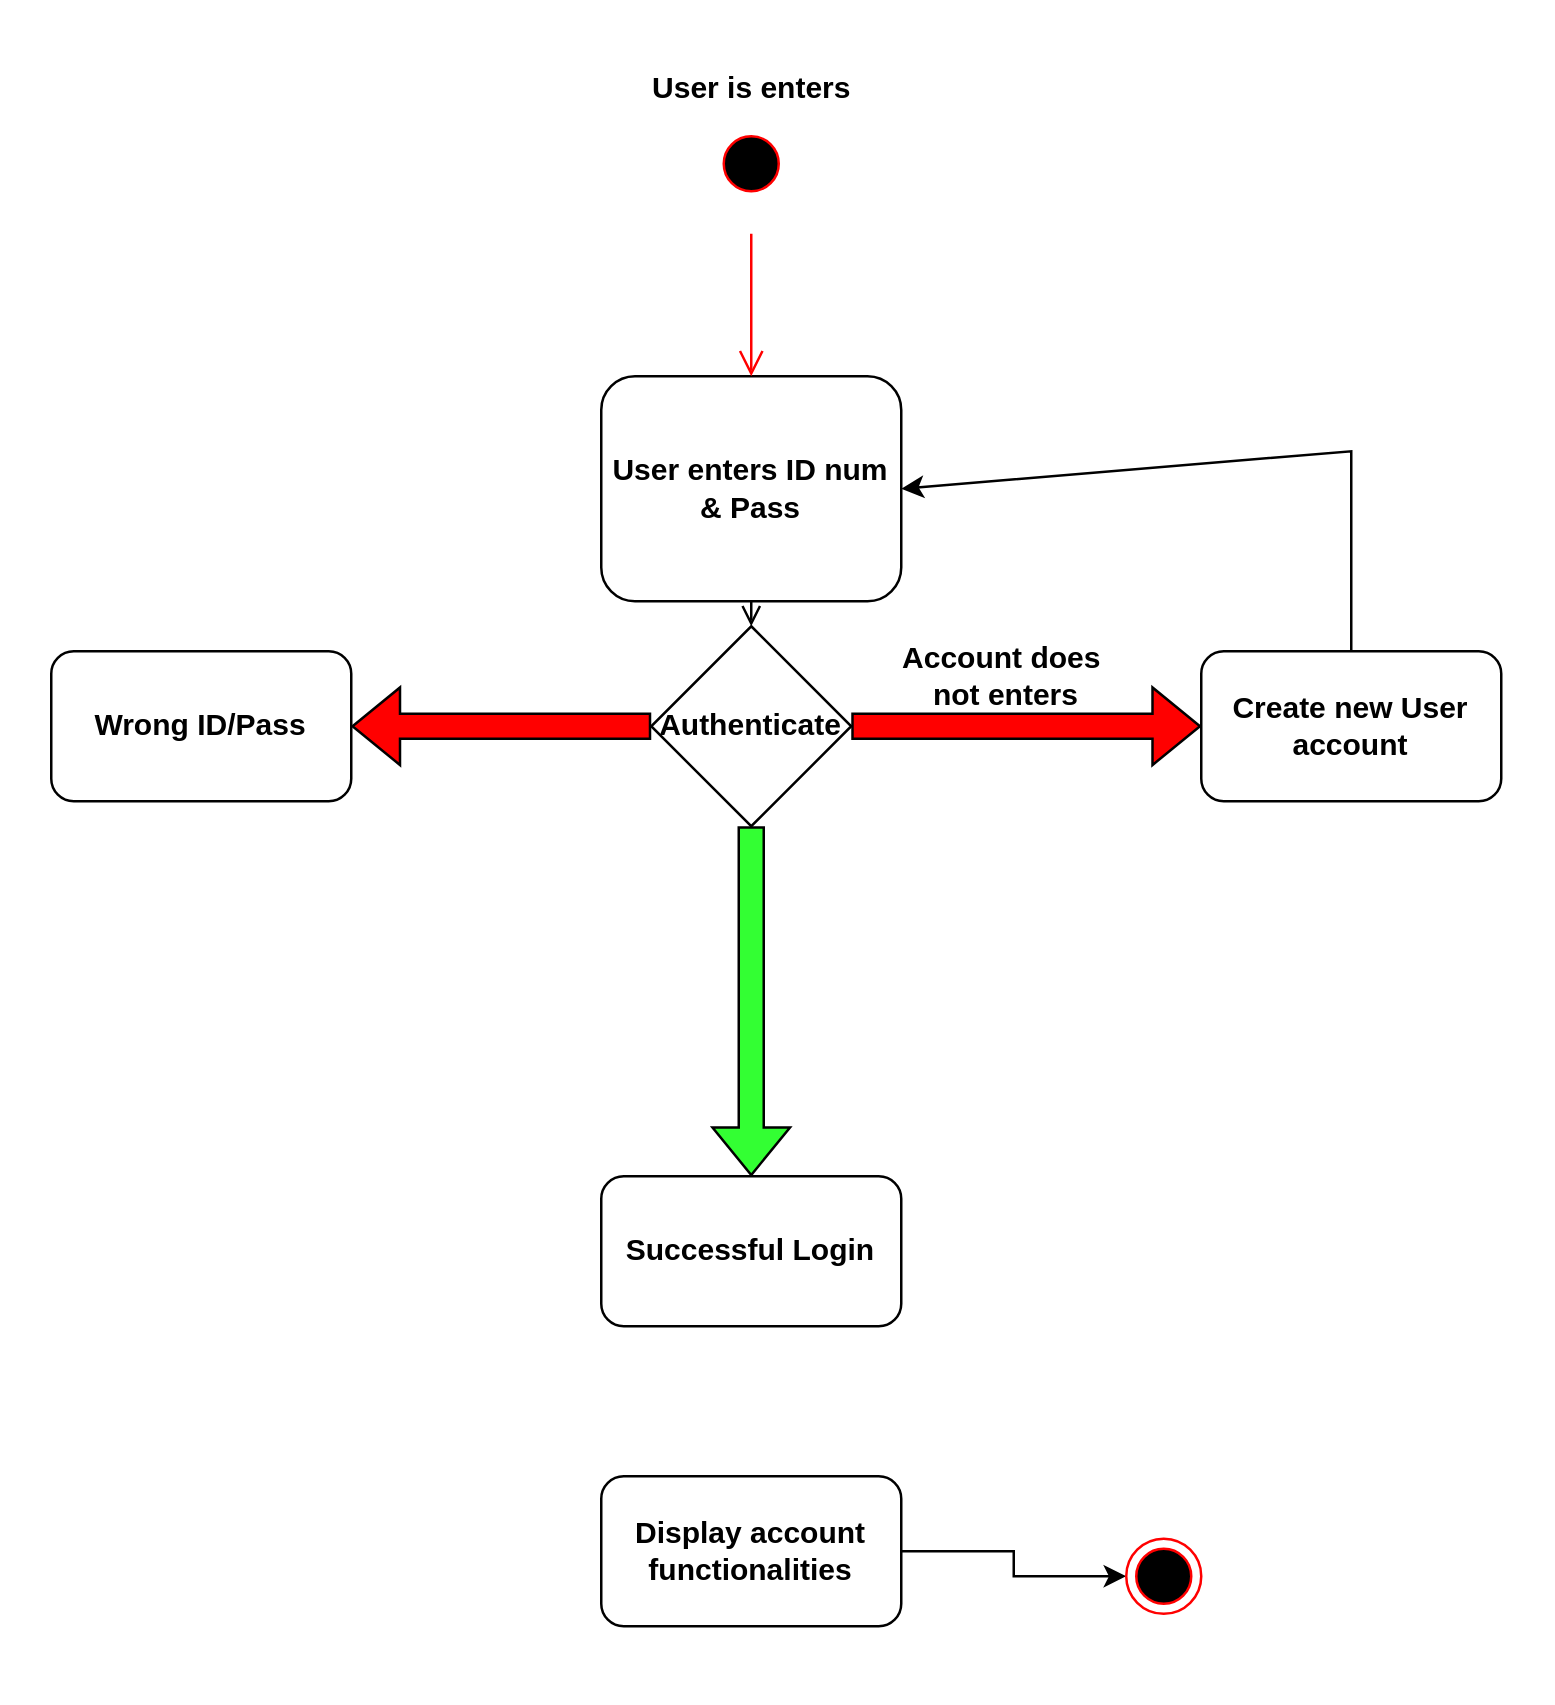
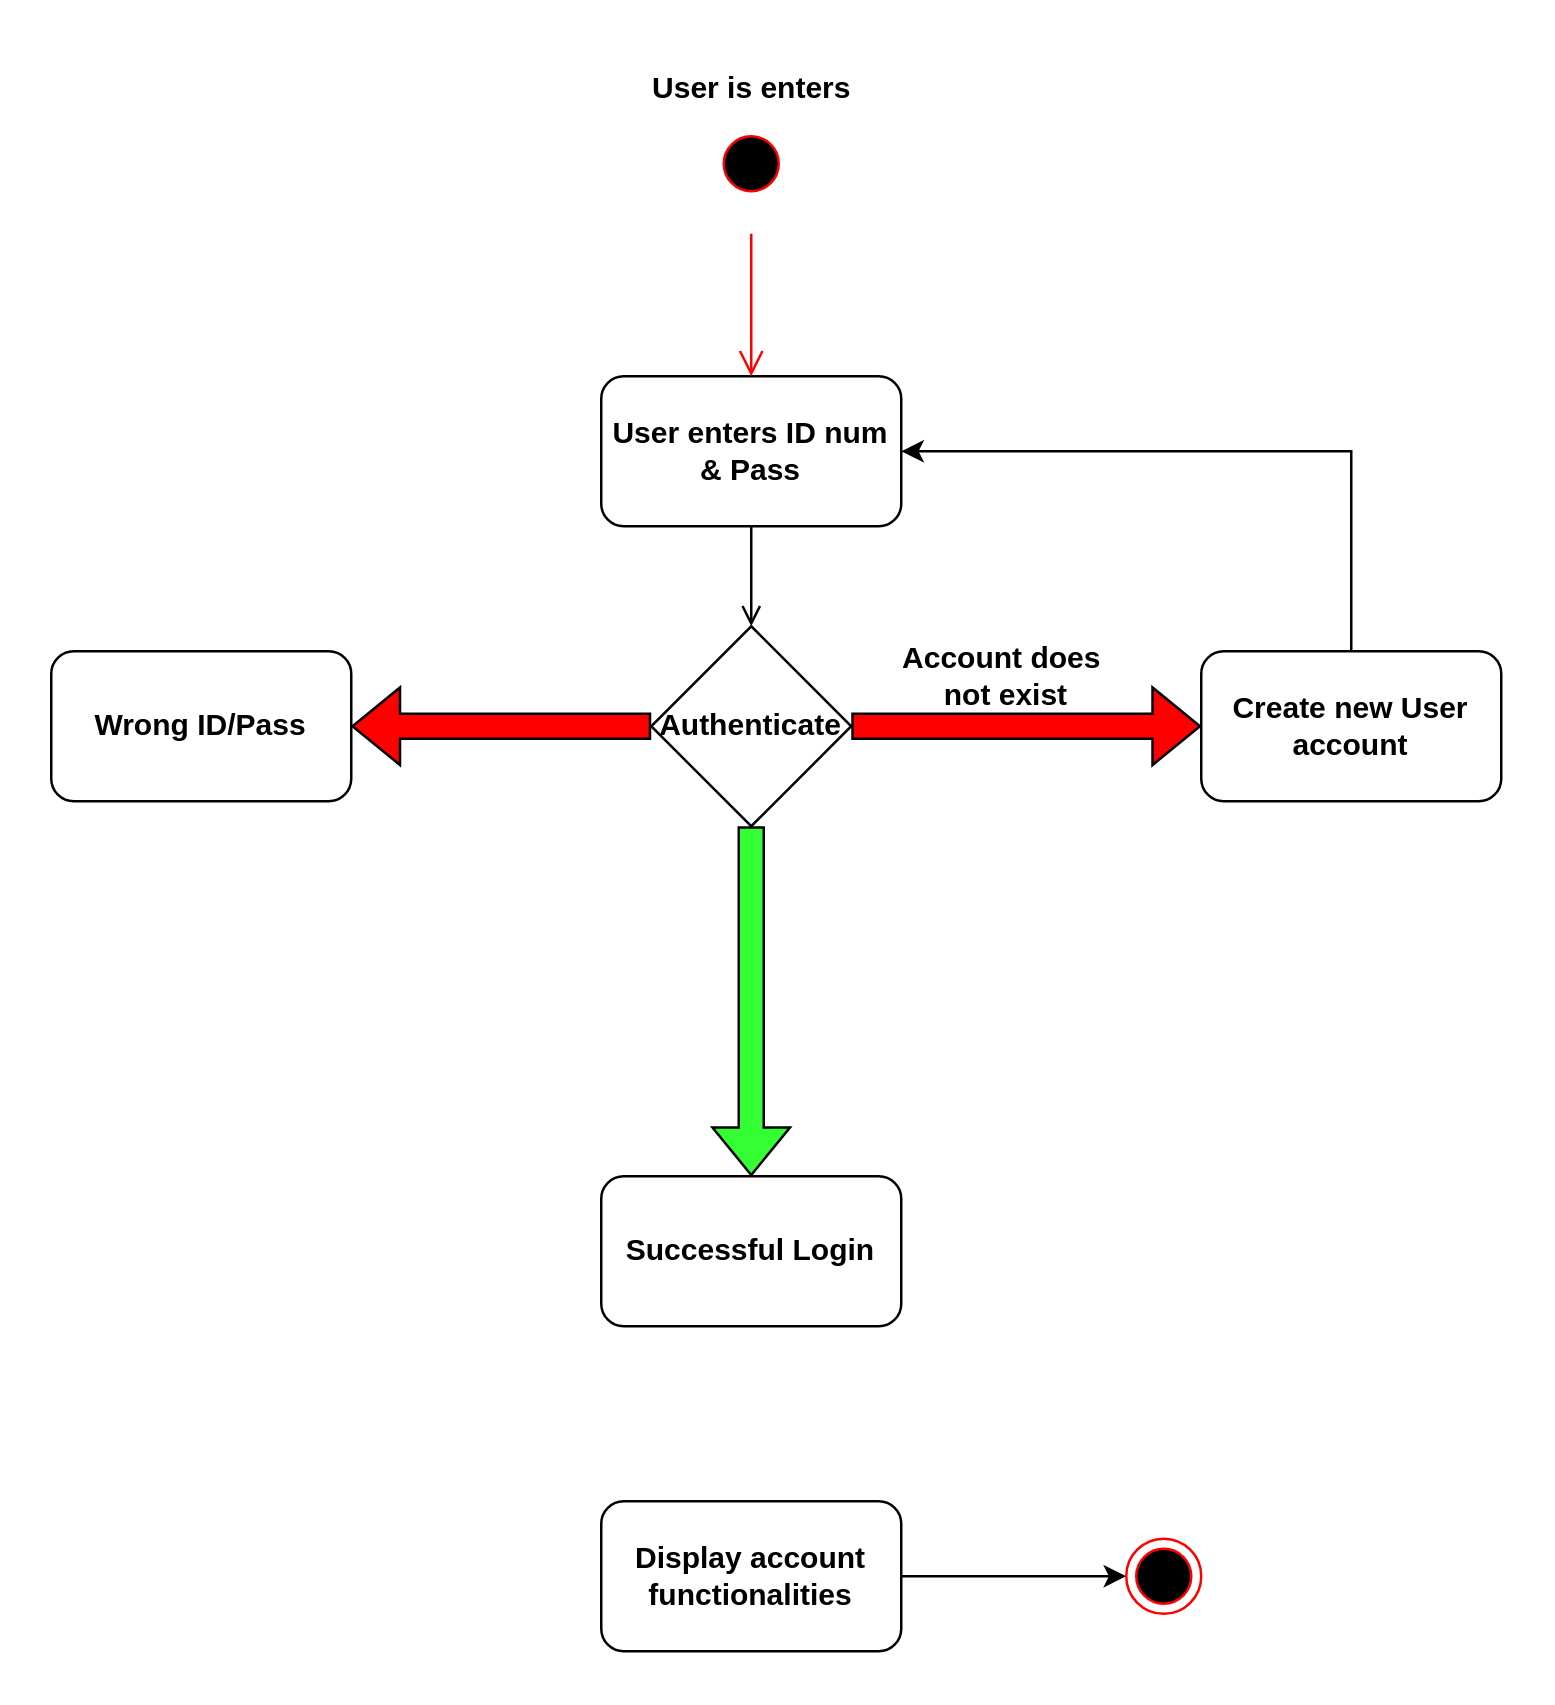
(751, 489) -> (751, 451)
(1003, 676) -> (1003, 676)
(751, 1551) -> (751, 1576)
